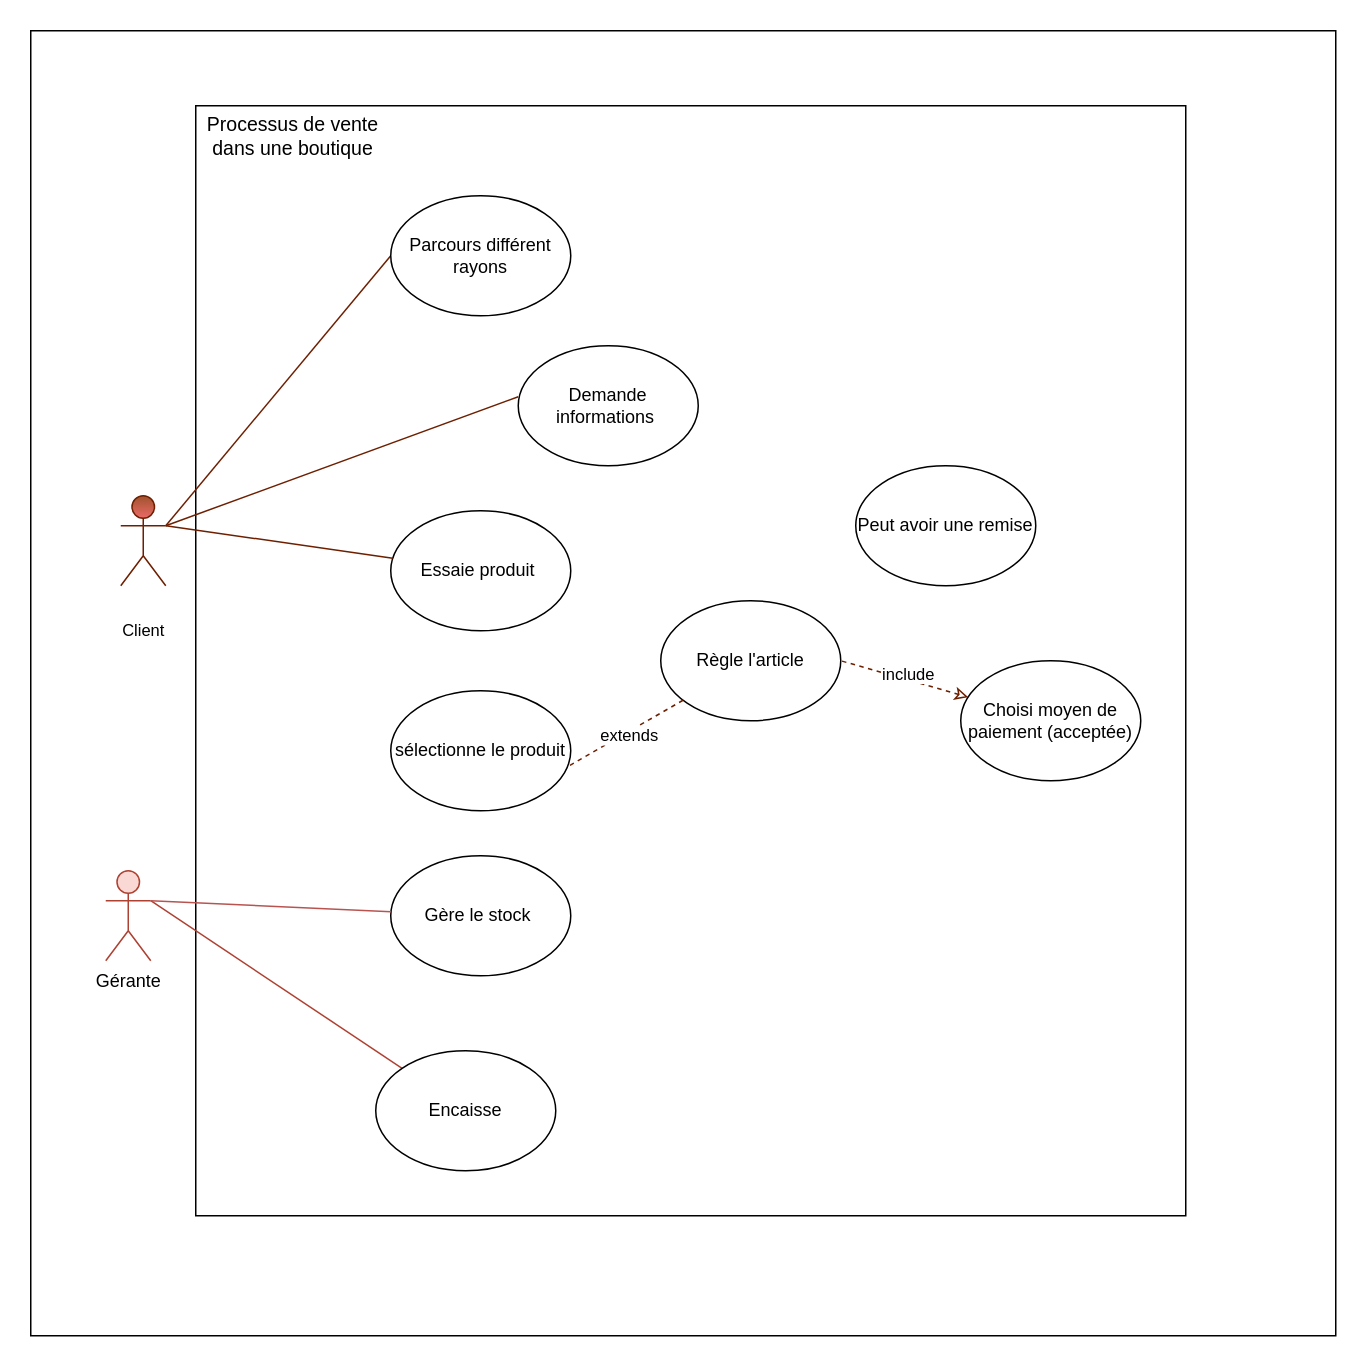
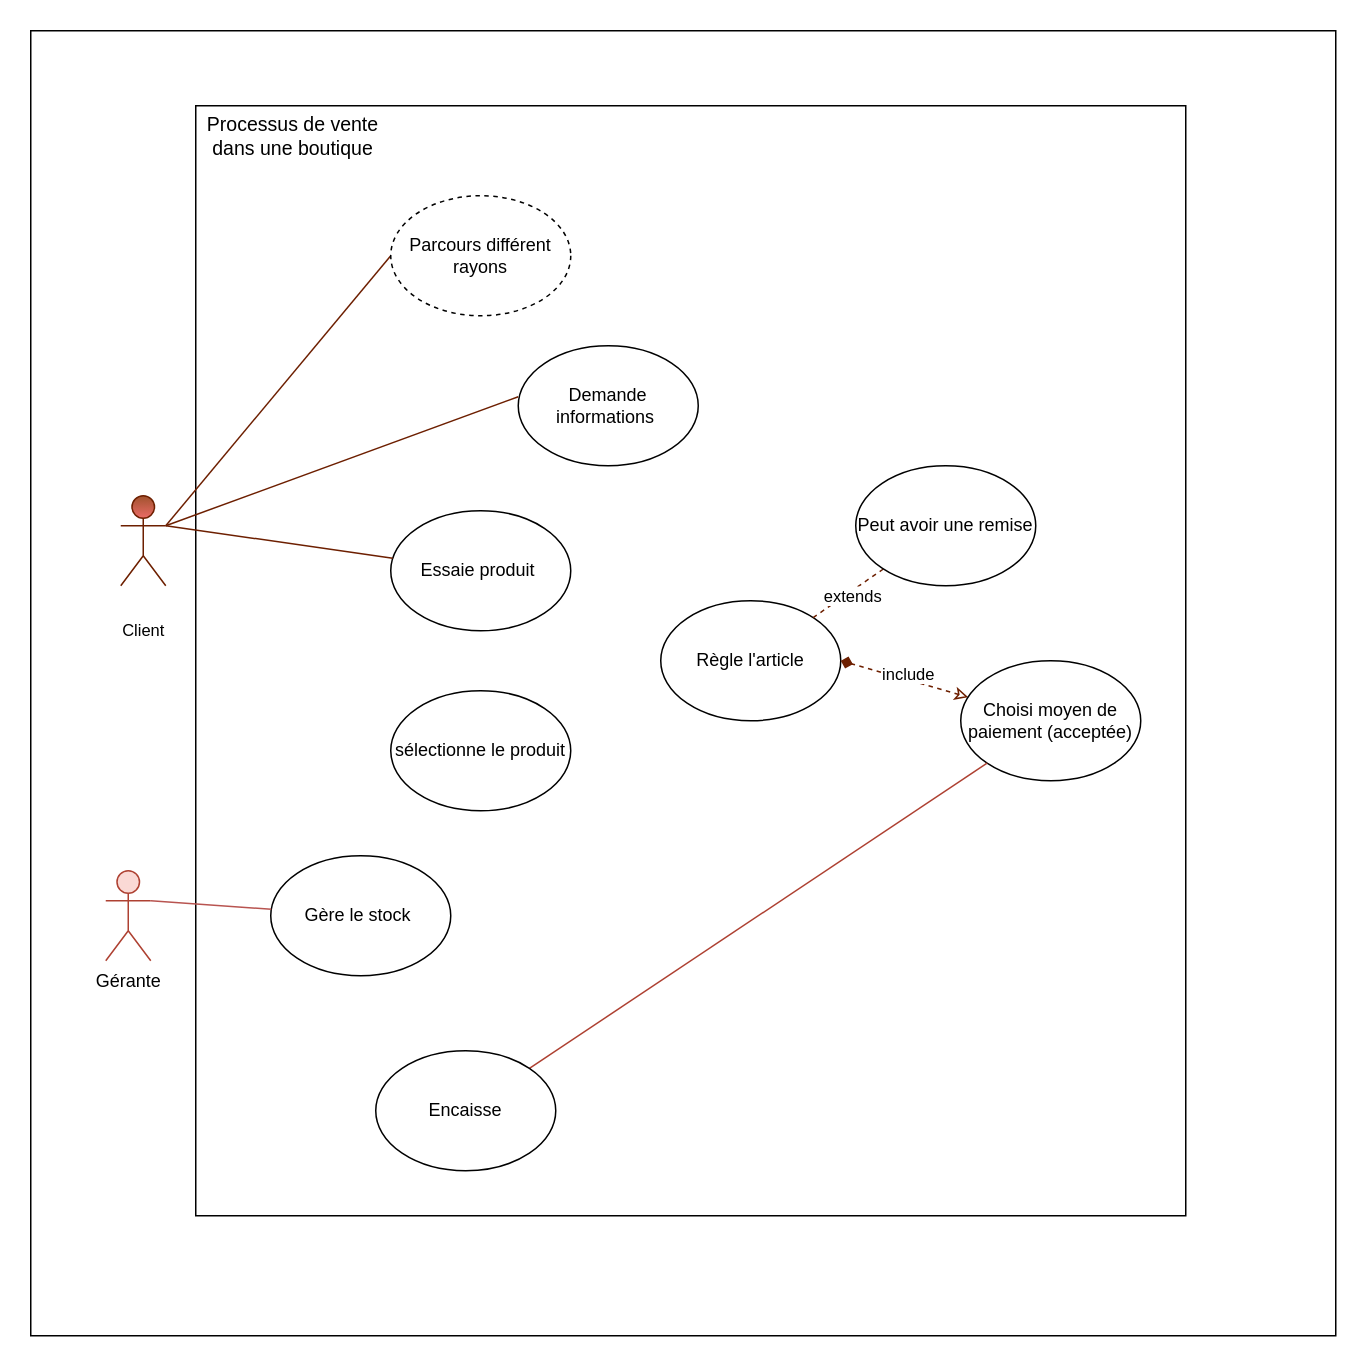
(481, 256) -> (481, 256)
none -> (849, 593)
(848, 663) -> (853, 664)
(627, 733) -> none
(481, 916) -> (361, 916)
(277, 985) -> (758, 916)
